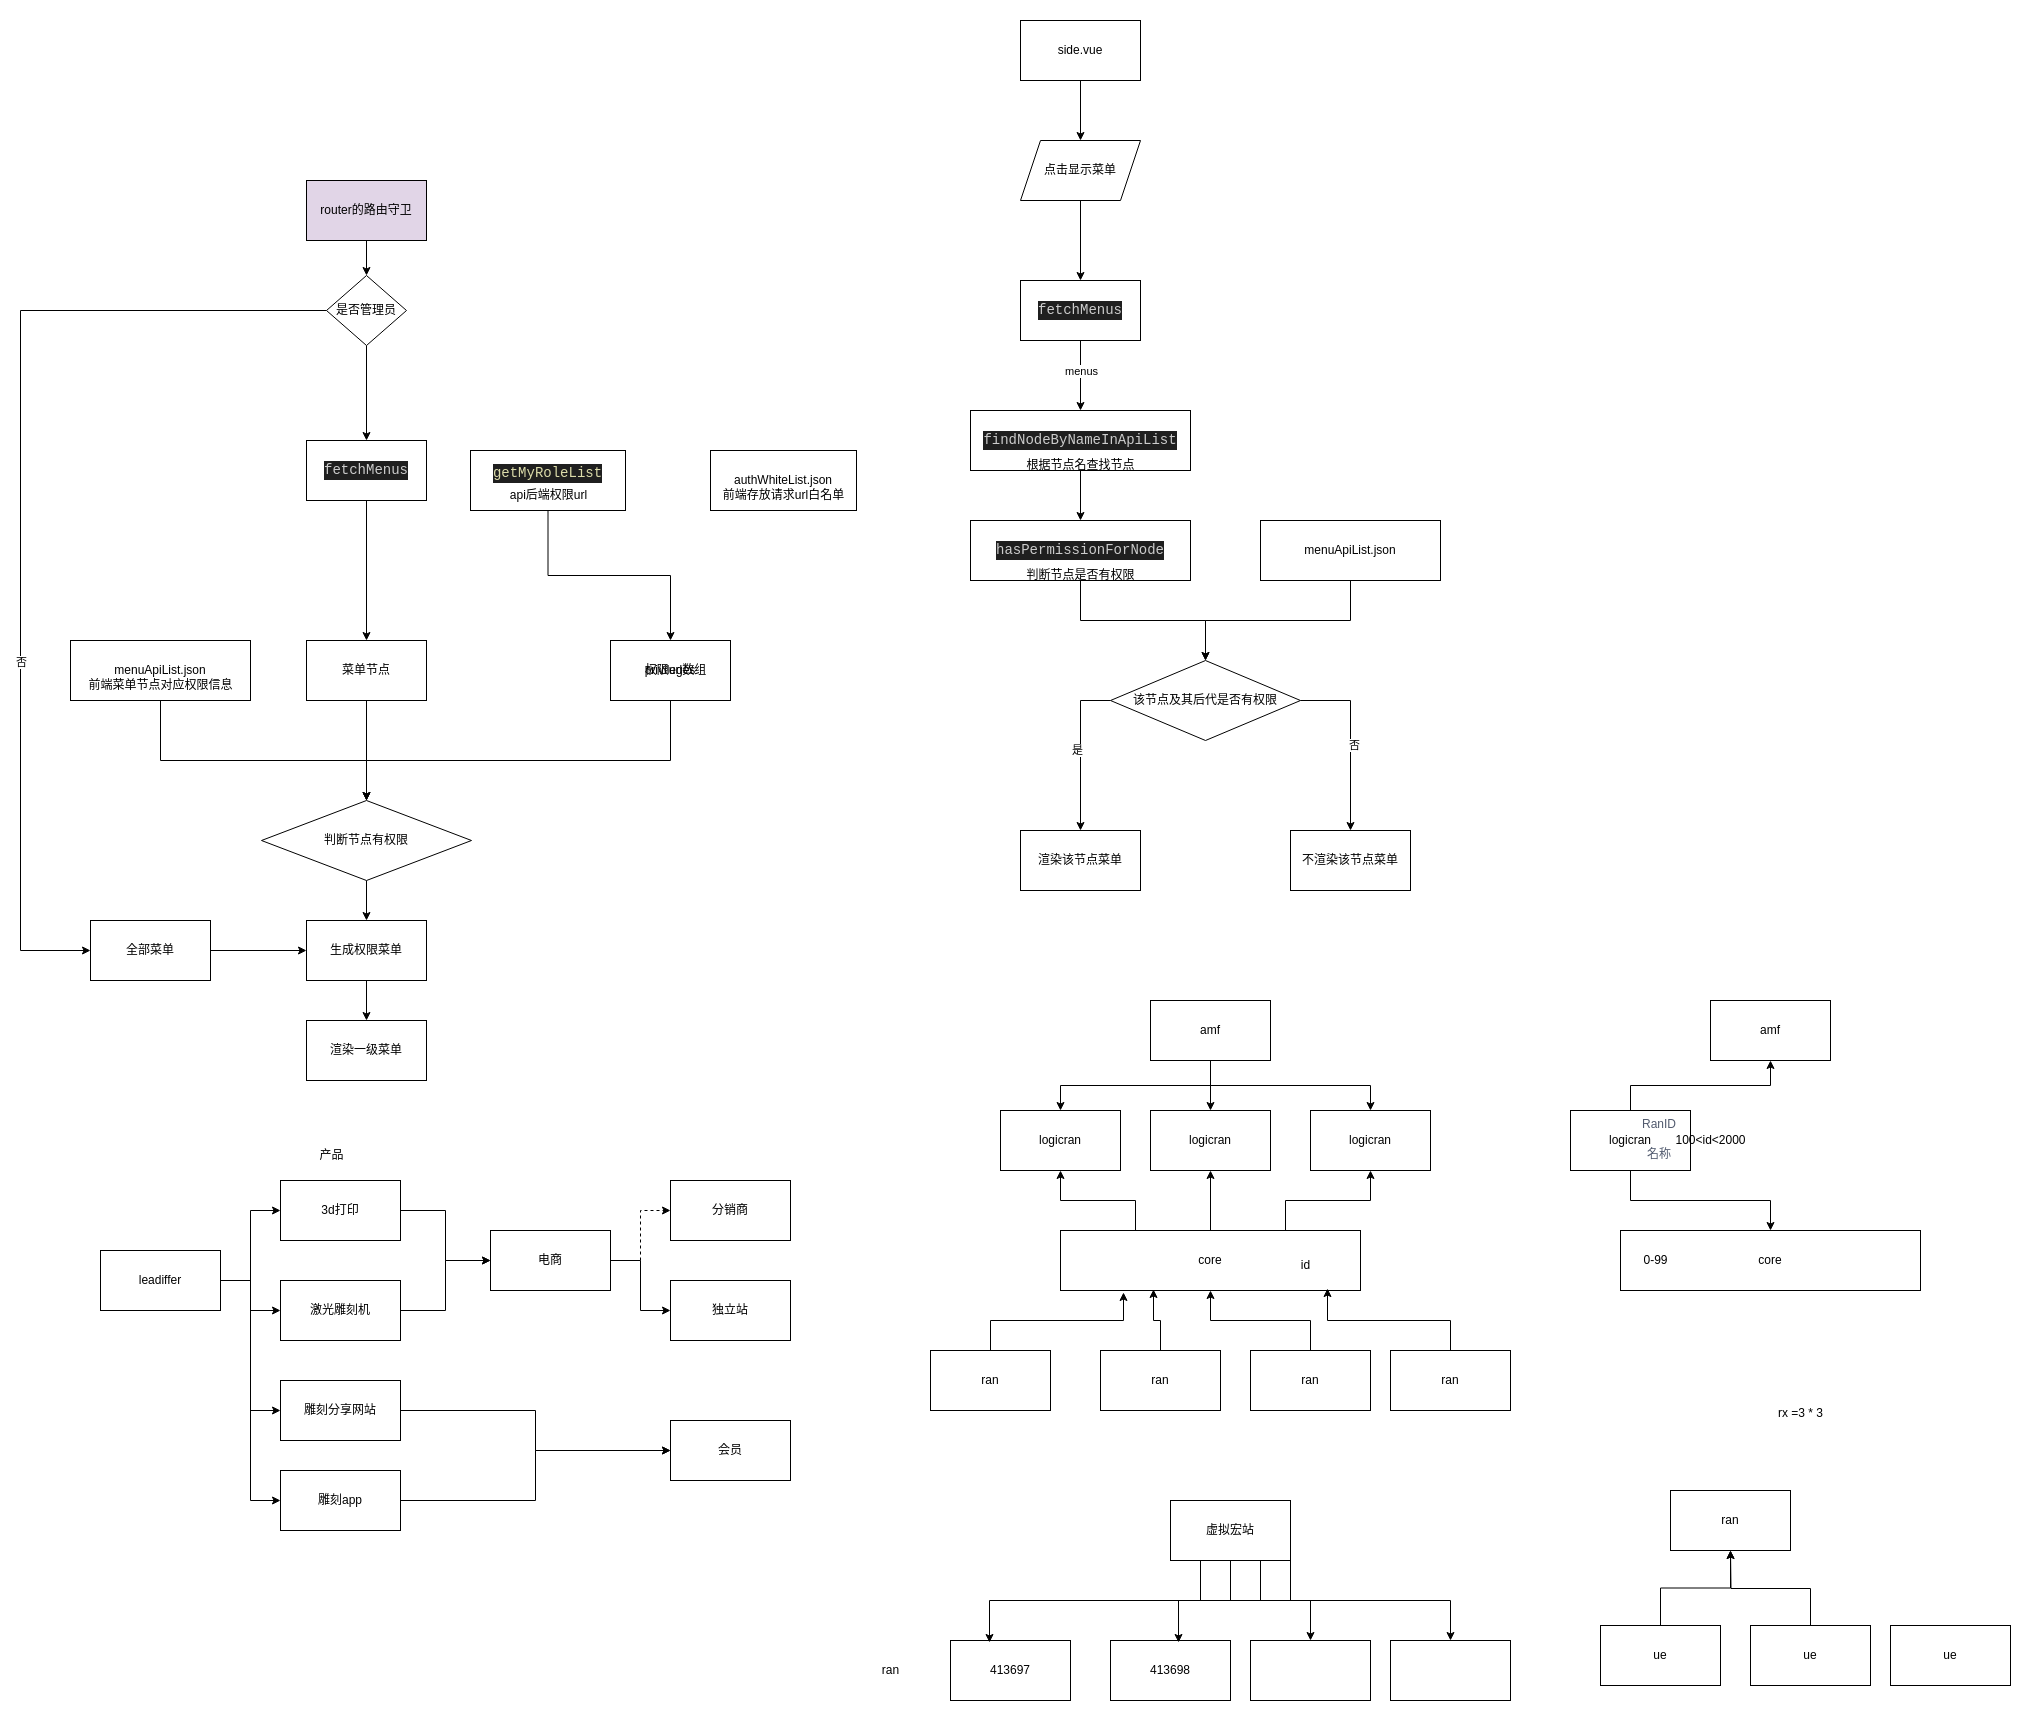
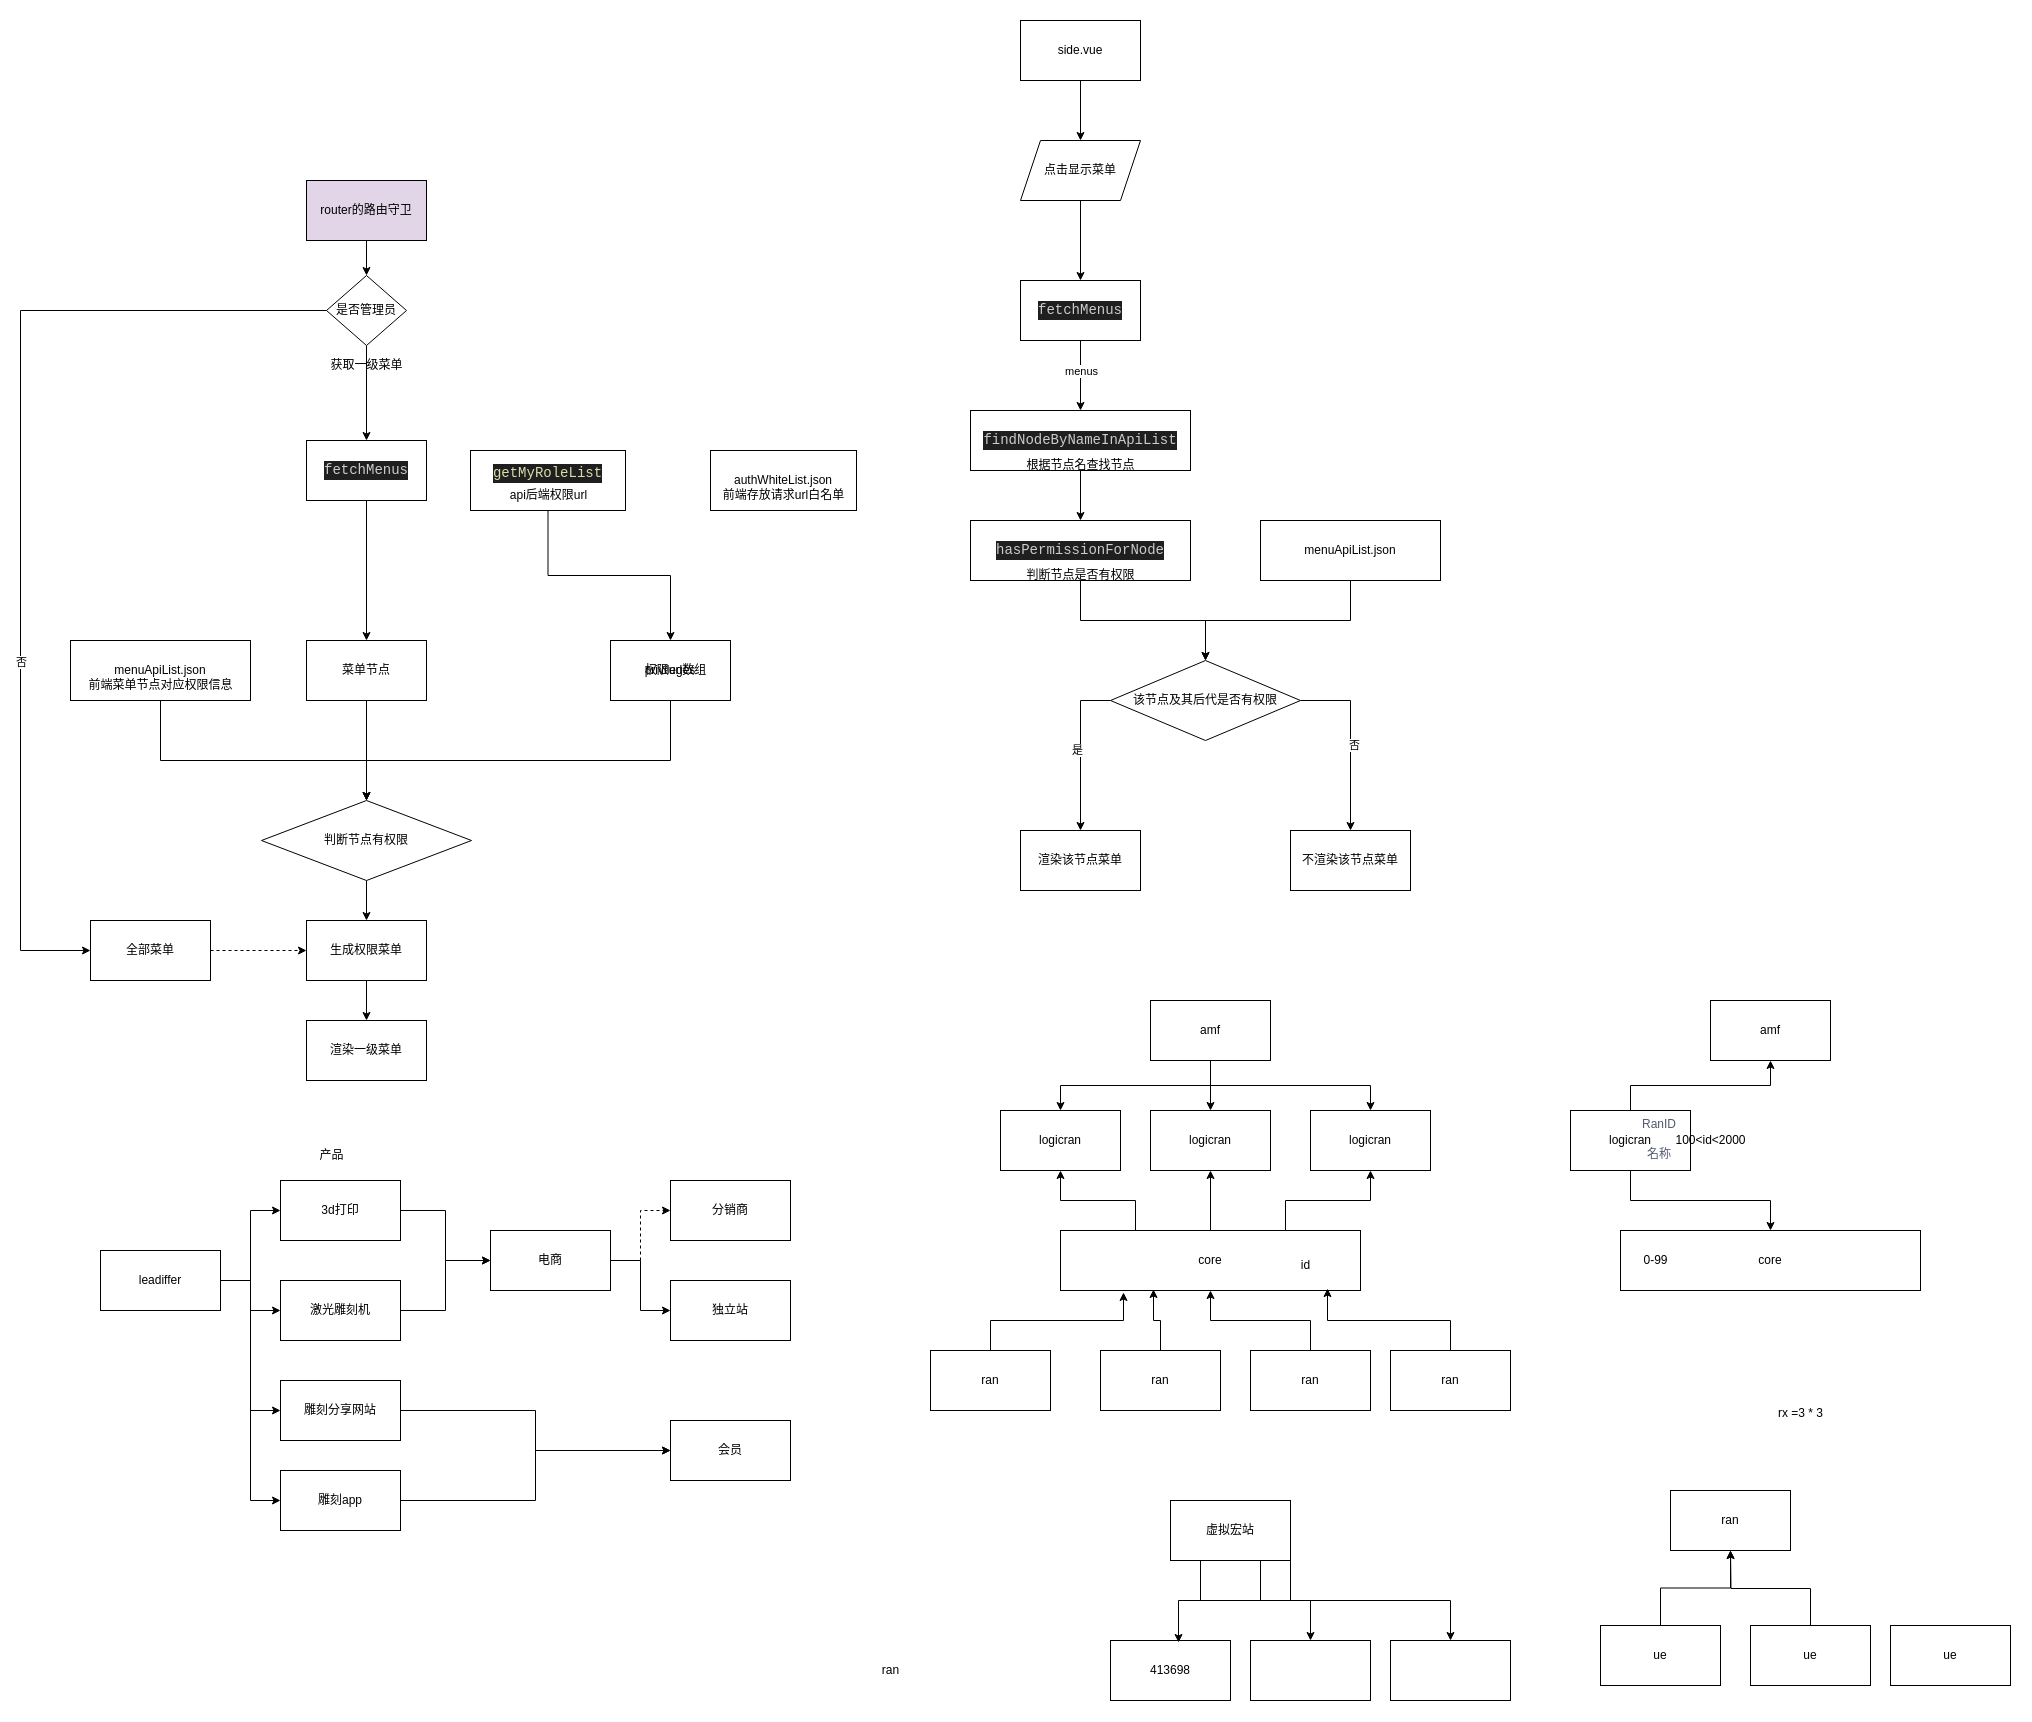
none -> (367, 366)
(256, 951) -> (256, 951)
(1066, 1601) -> none
(1011, 1671) -> none
